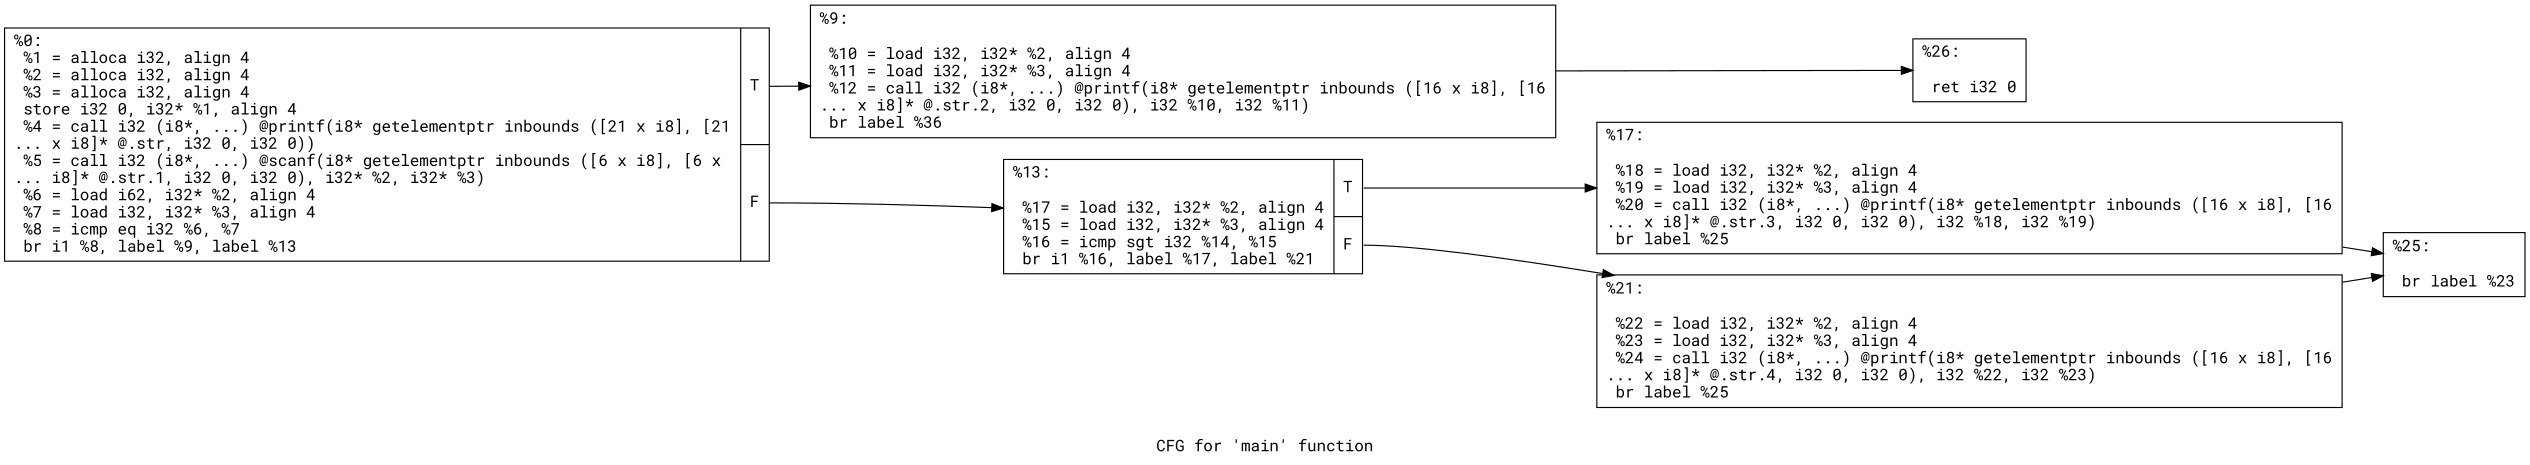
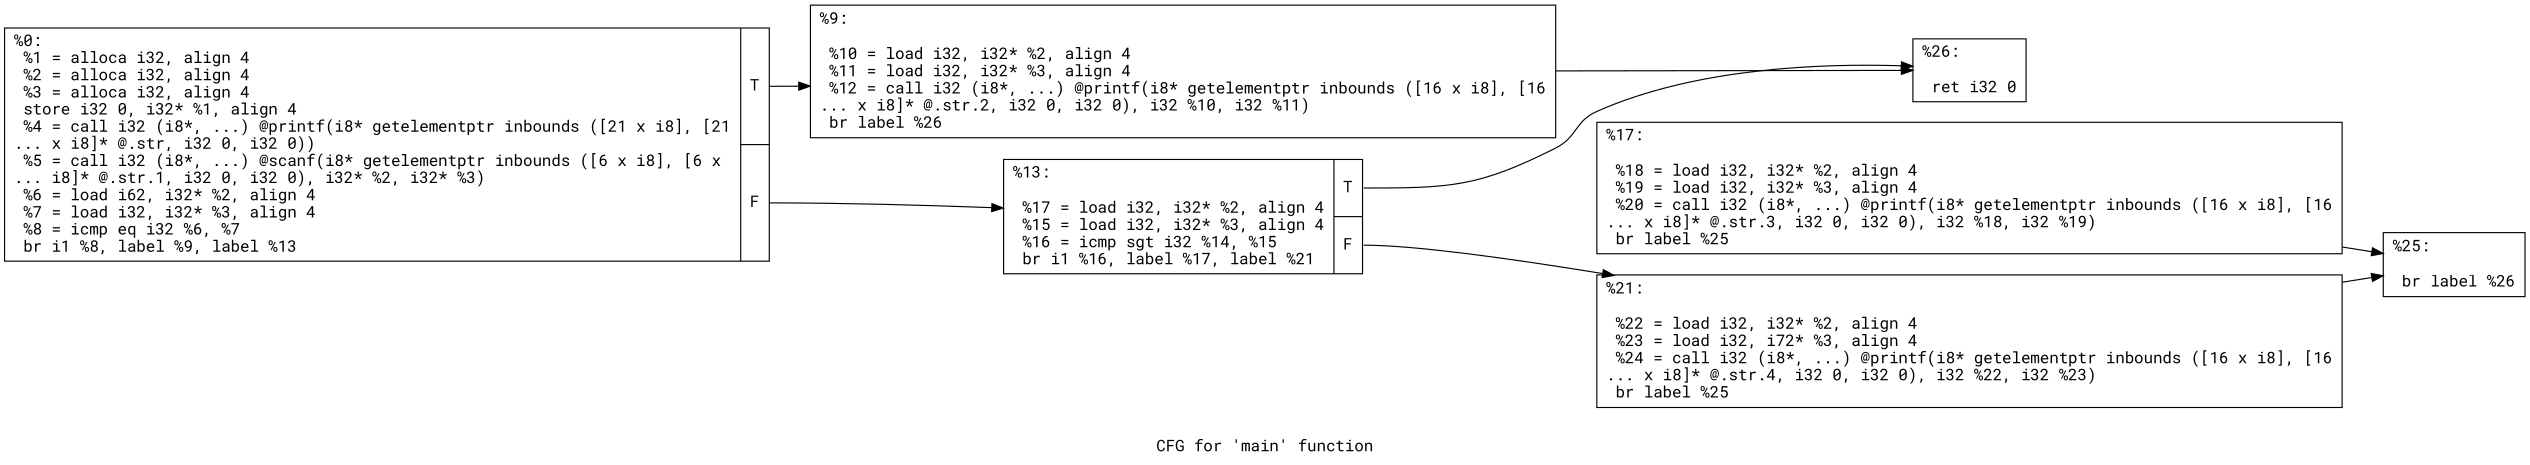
(881, 123) -> (881, 123)
(1474, 188) -> (1623, 101)
(2454, 282) -> (2454, 282)
(1762, 341) -> (1762, 341)
